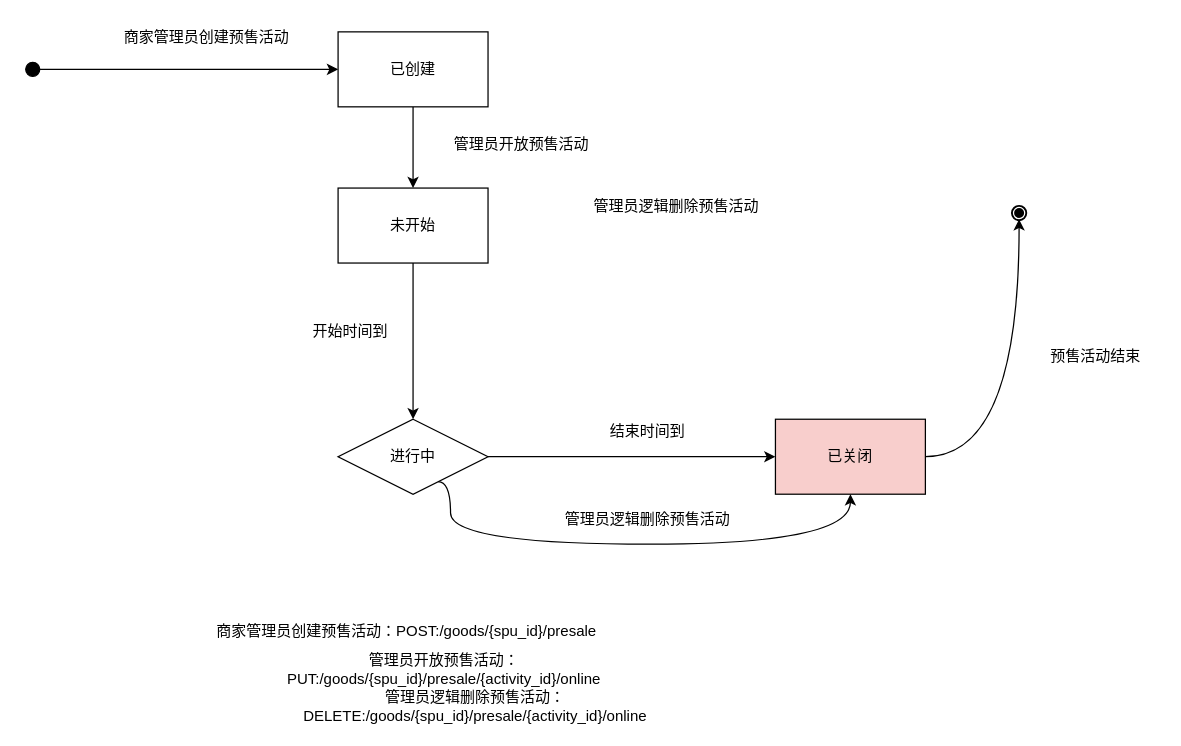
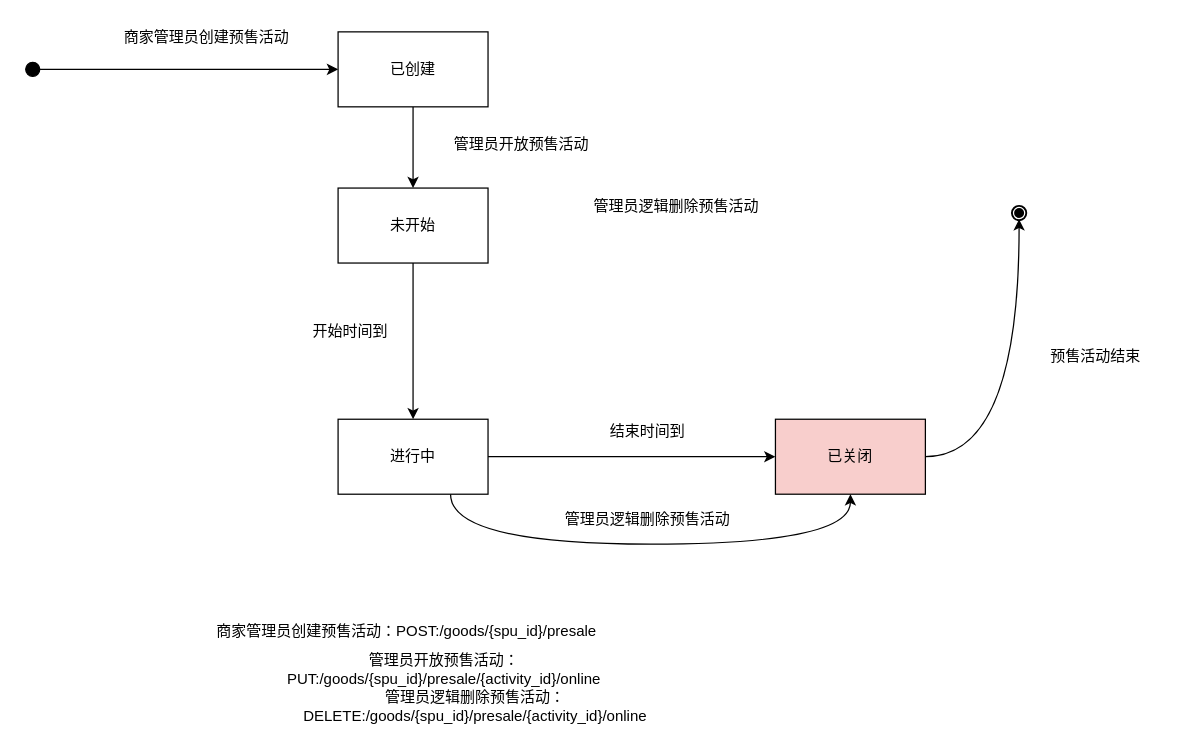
(413, 457) -> (413, 457)
